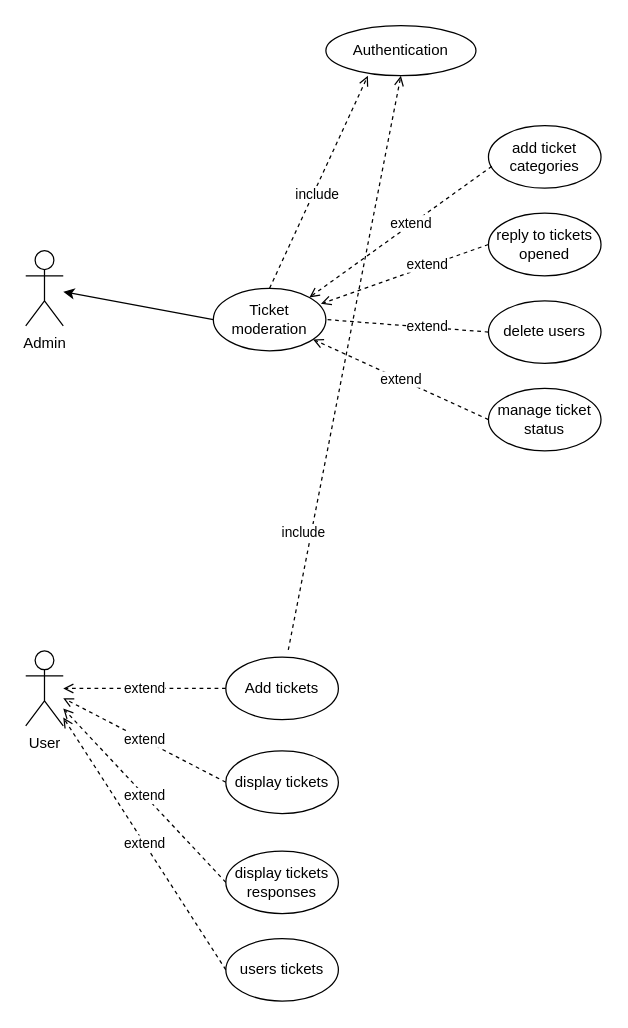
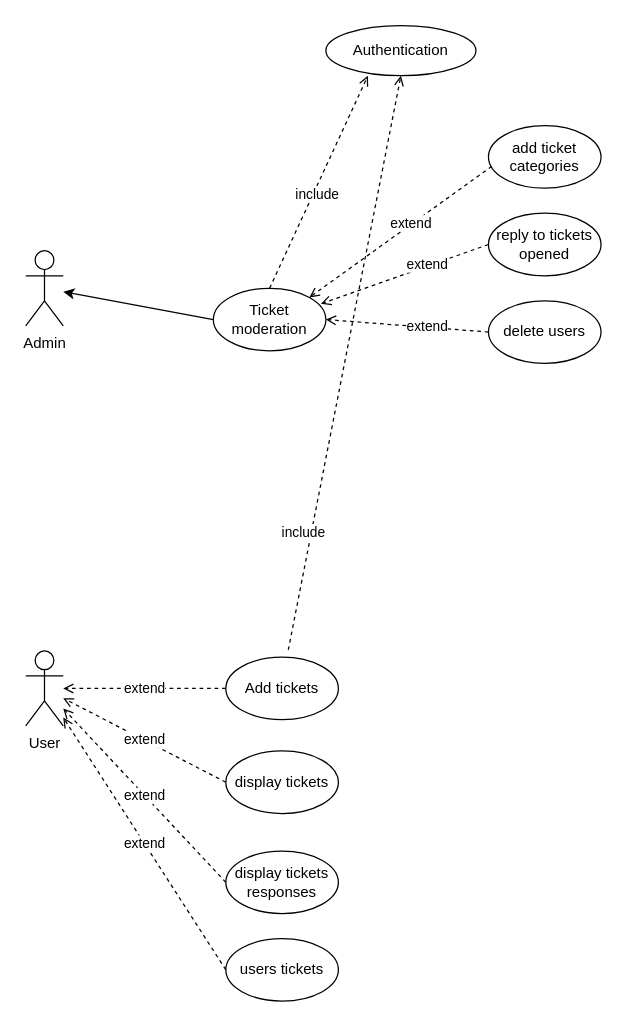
(330, 320) -> (331, 320)
(439, 397) -> none
(544, 419) -> none
